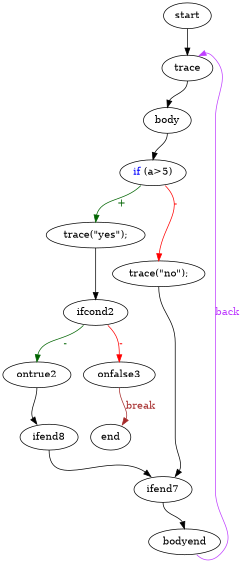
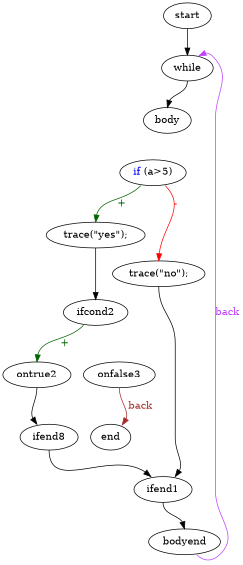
(187, 68) -> (187, 68)
(163, 144) -> none
(117, 339) -> none
(65, 344) -> (65, 344)
(140, 406) -> (140, 406)
(163, 489) -> (163, 489)
